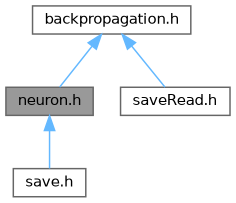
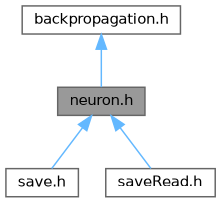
(148, 67) -> (136, 148)
